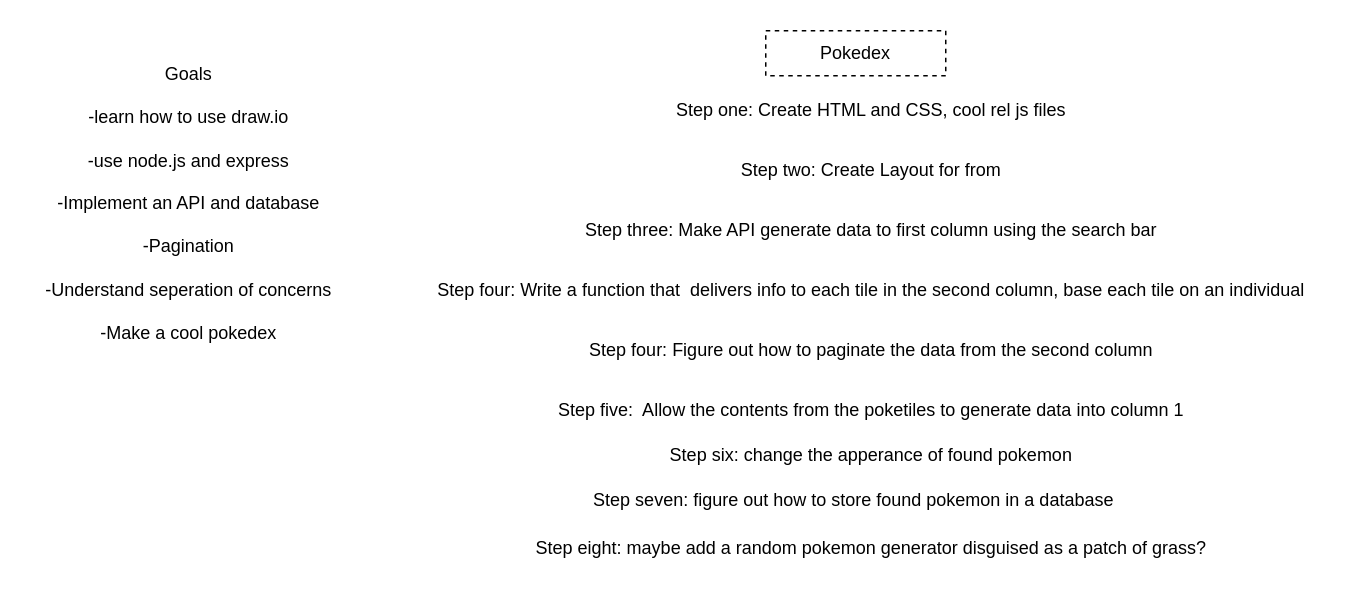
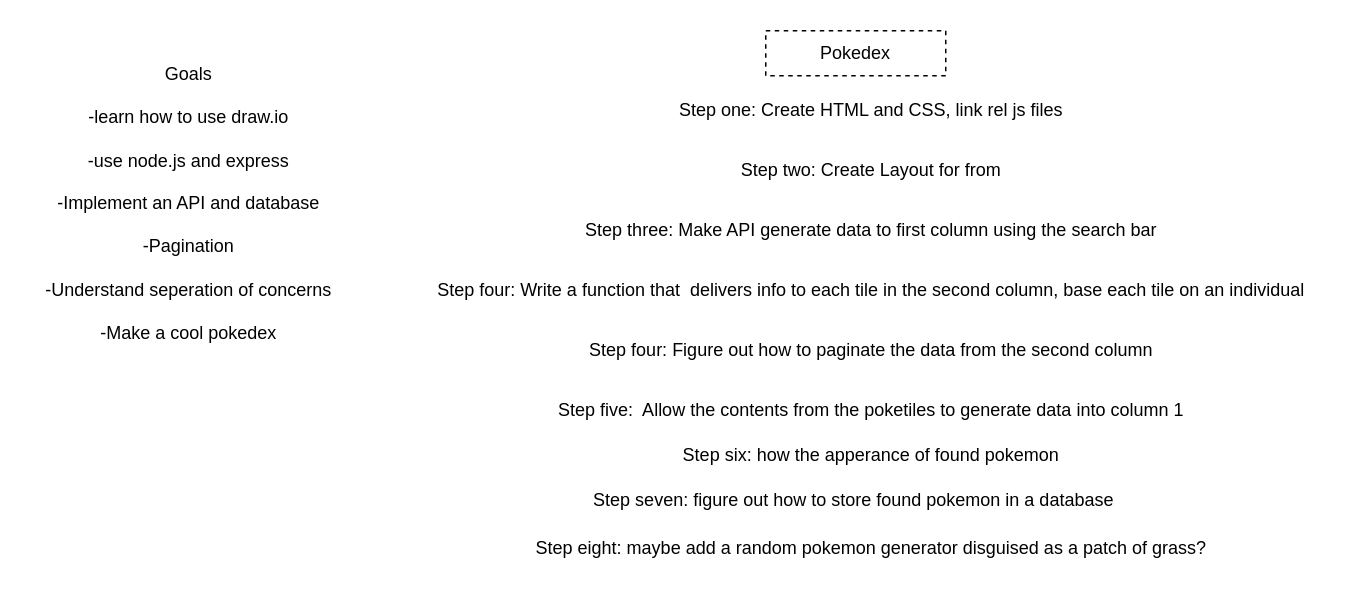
(872, 110) -> (872, 110)
(872, 455) -> (872, 455)
